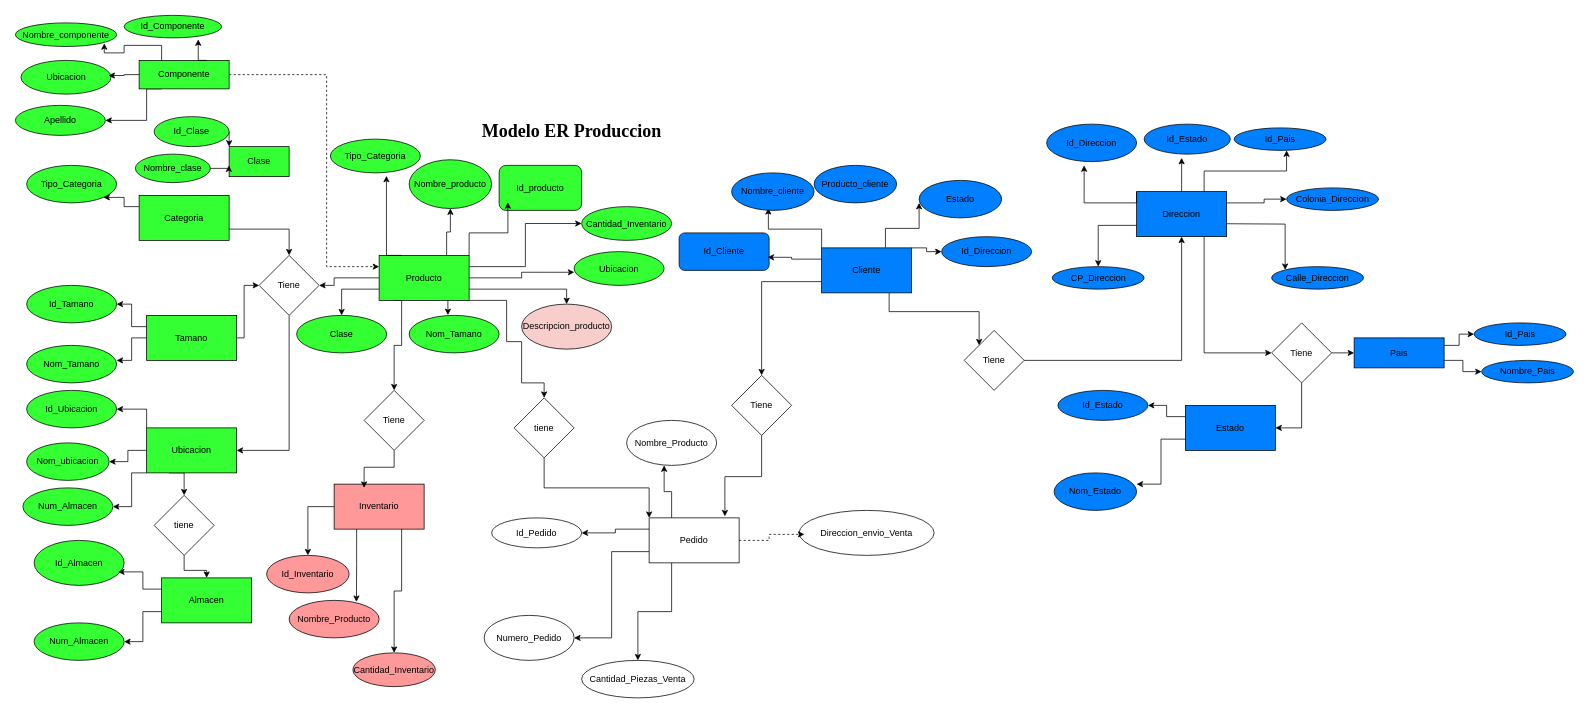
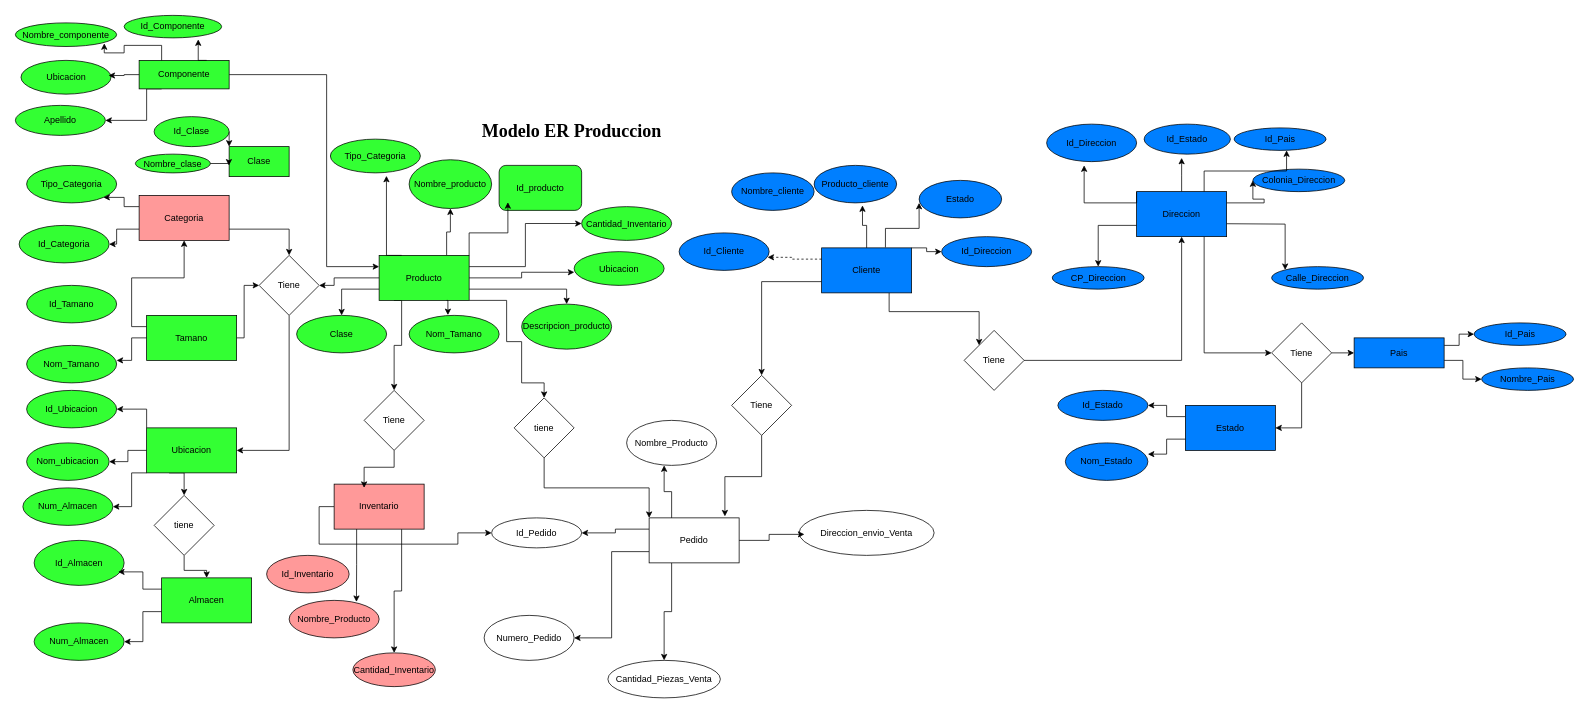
(327, 146) -> (327, 146)
(173, 168) -> (173, 164)
(1333, 199) -> (1299, 180)
(184, 218) -> (184, 218)
none -> (867, 227)
none -> (117, 236)
(822, 237) -> none
none -> (64, 244)
(724, 252) -> (724, 252)
(796, 259) -> (796, 259)
(129, 304) -> (132, 291)
(567, 327) -> (567, 327)
(1528, 372) -> (1528, 379)
(1095, 492) -> (1107, 462)
(314, 507) -> (458, 544)
(769, 537) -> (769, 537)
(638, 679) -> (664, 679)
